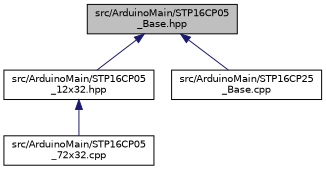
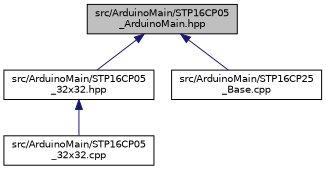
(162, 19) -> (162, 19)
(79, 85) -> (79, 85)
(79, 151) -> (79, 151)
